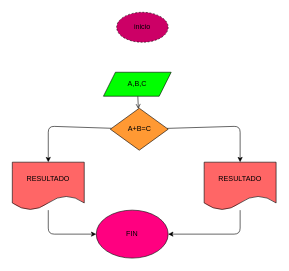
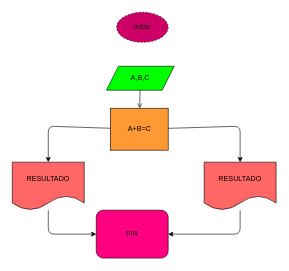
(137, 84) -> (140, 78)
(139, 129) -> (139, 129)
(132, 234) -> (132, 234)
